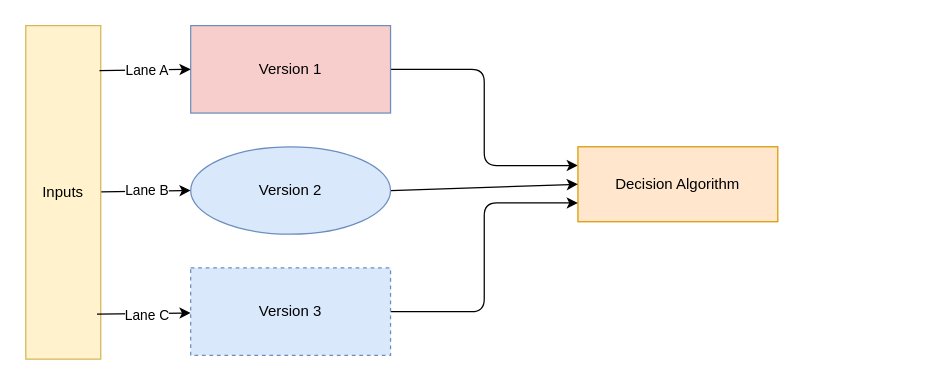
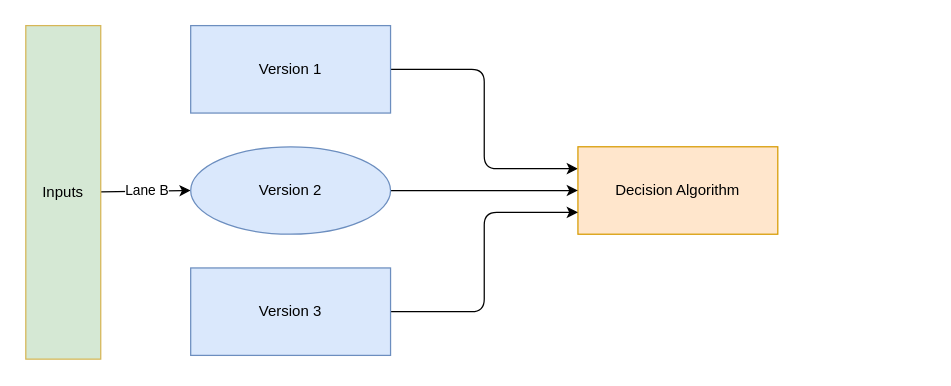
(291, 69) -> (291, 69)
(142, 70) -> none
(678, 184) -> (678, 191)
(63, 193) -> (63, 193)
(291, 312) -> (291, 312)
(140, 314) -> none
